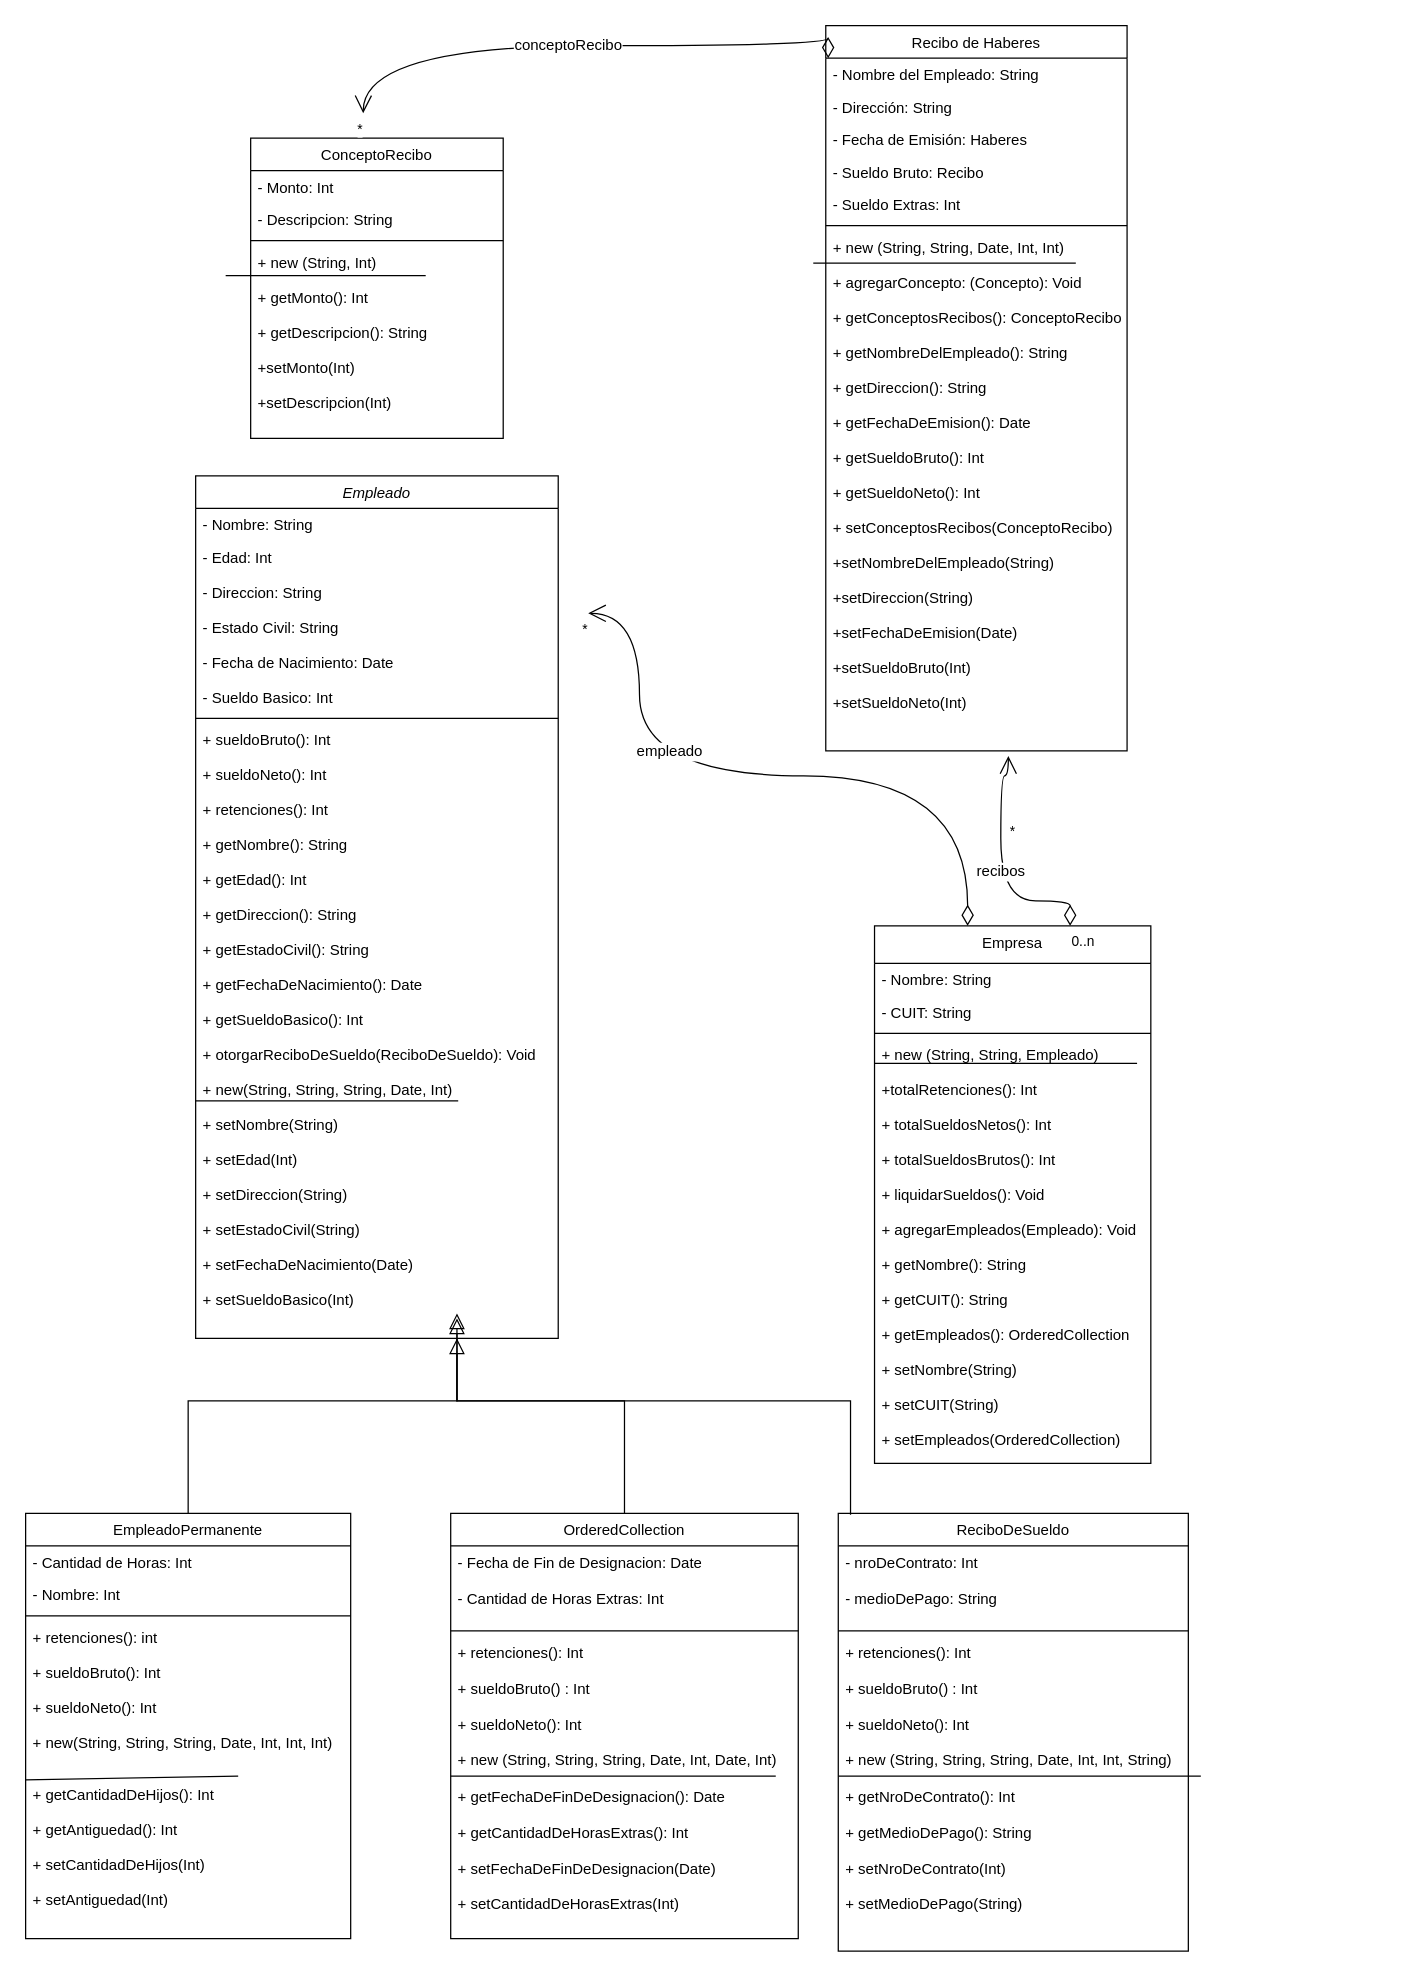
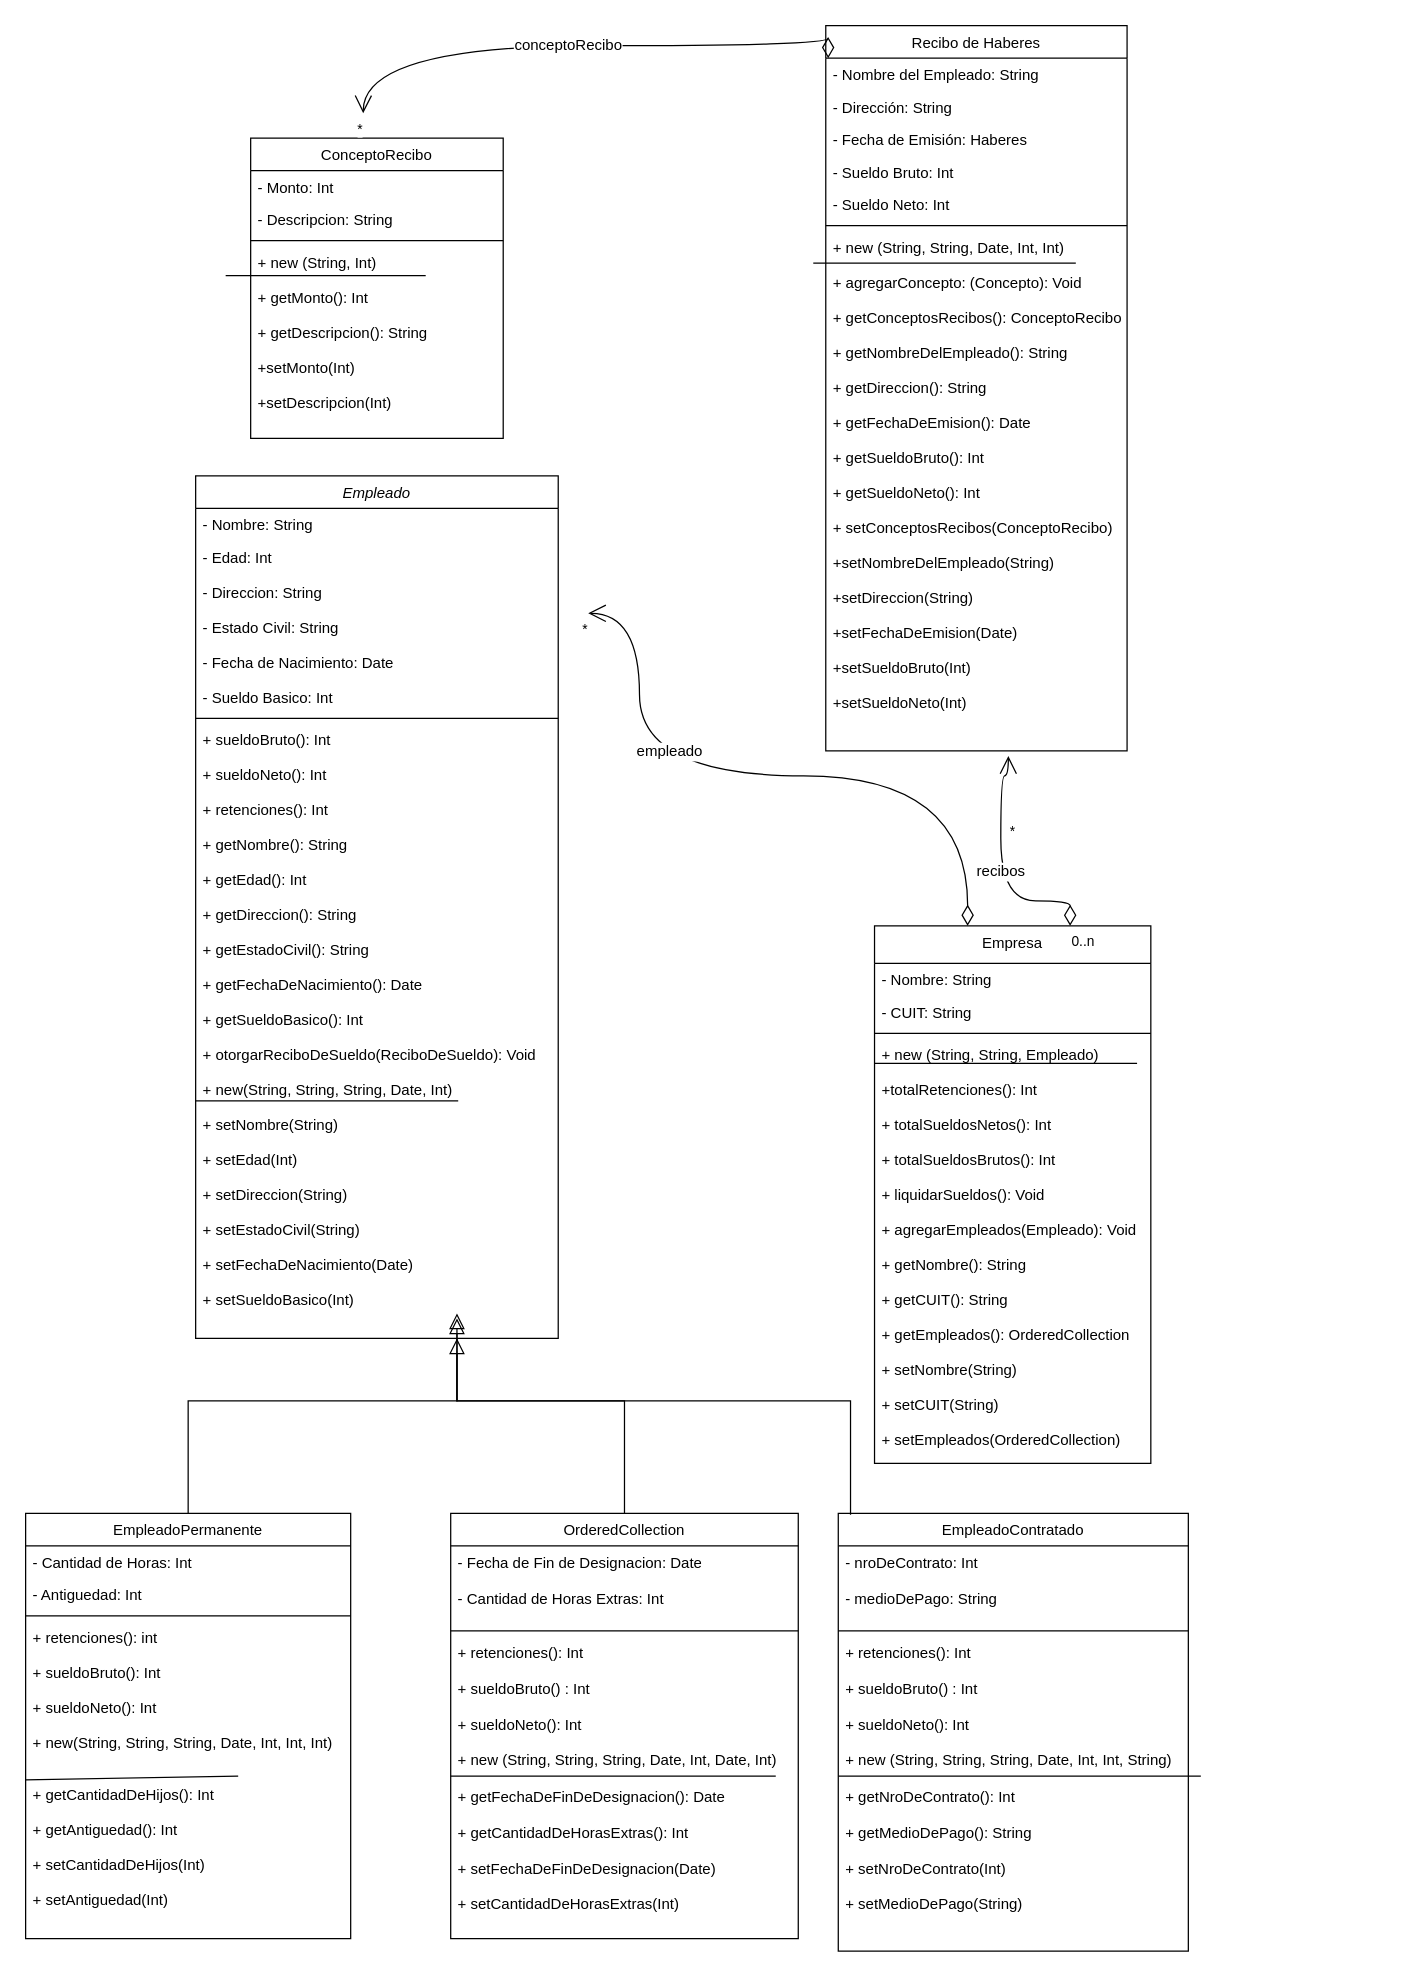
(913, 173) -> (903, 173)
(907, 205) -> (898, 205)
(1013, 1531) -> (1013, 1531)
(81, 1595) -> (96, 1595)
